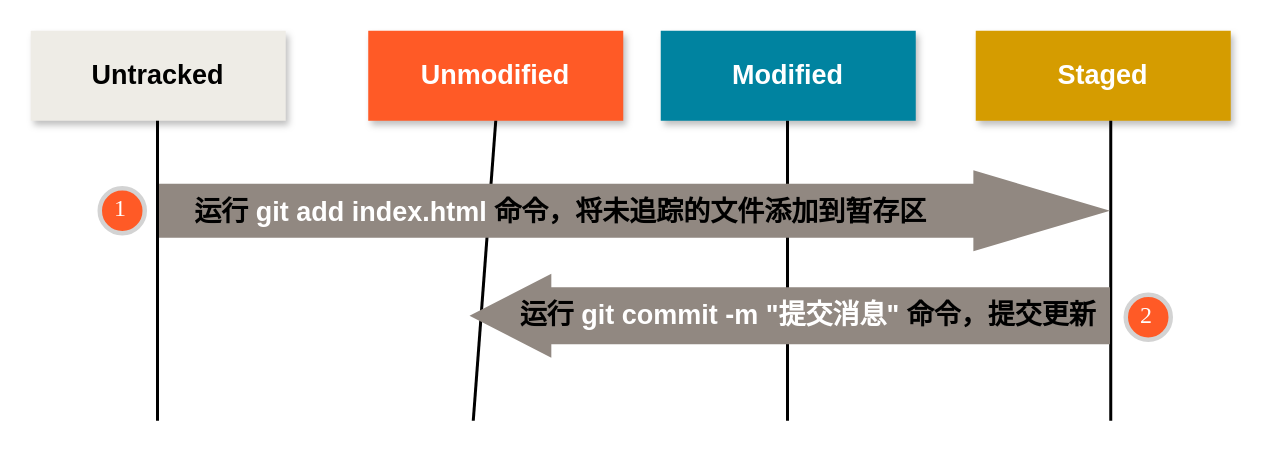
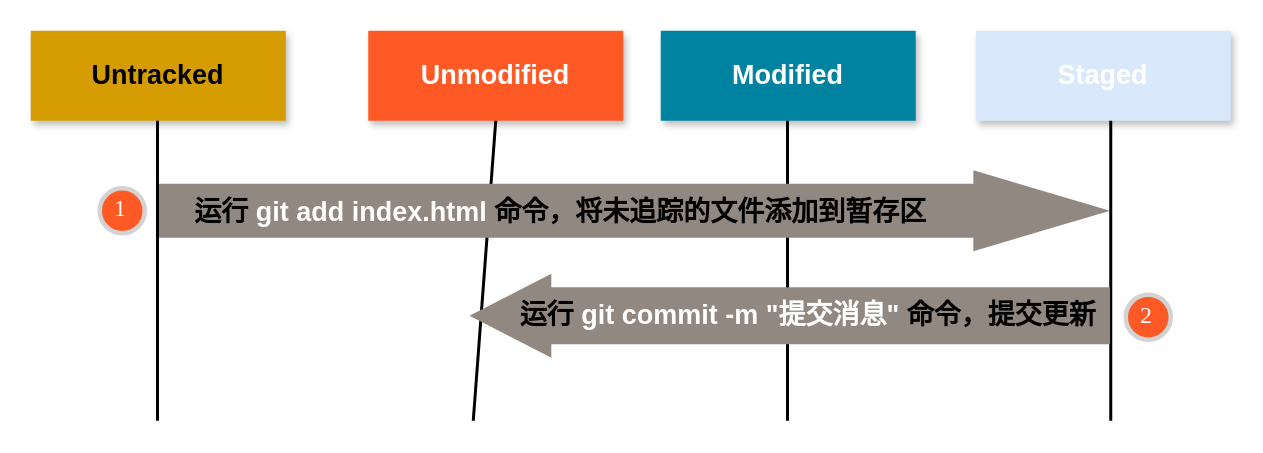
(158, 76) -> (158, 76)
(1103, 76) -> (1103, 76)
